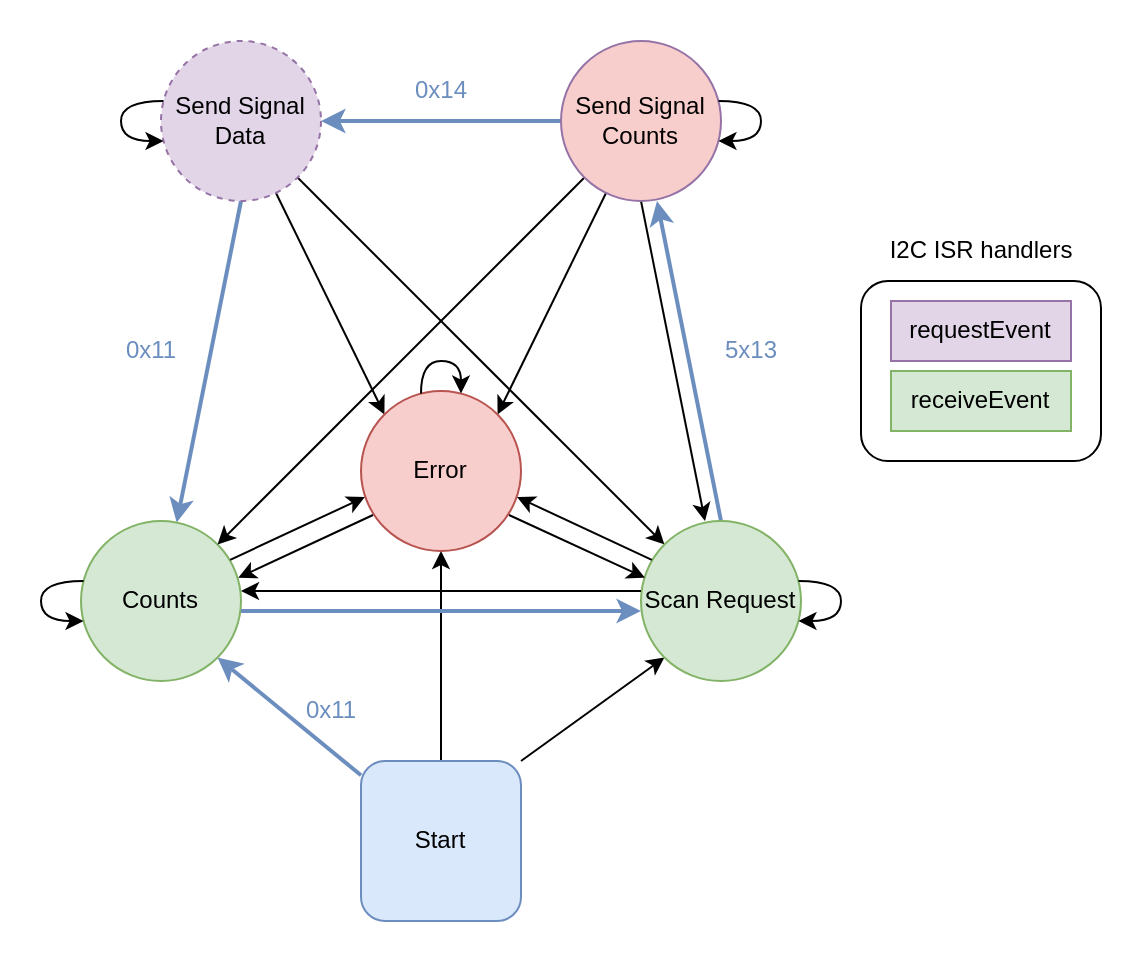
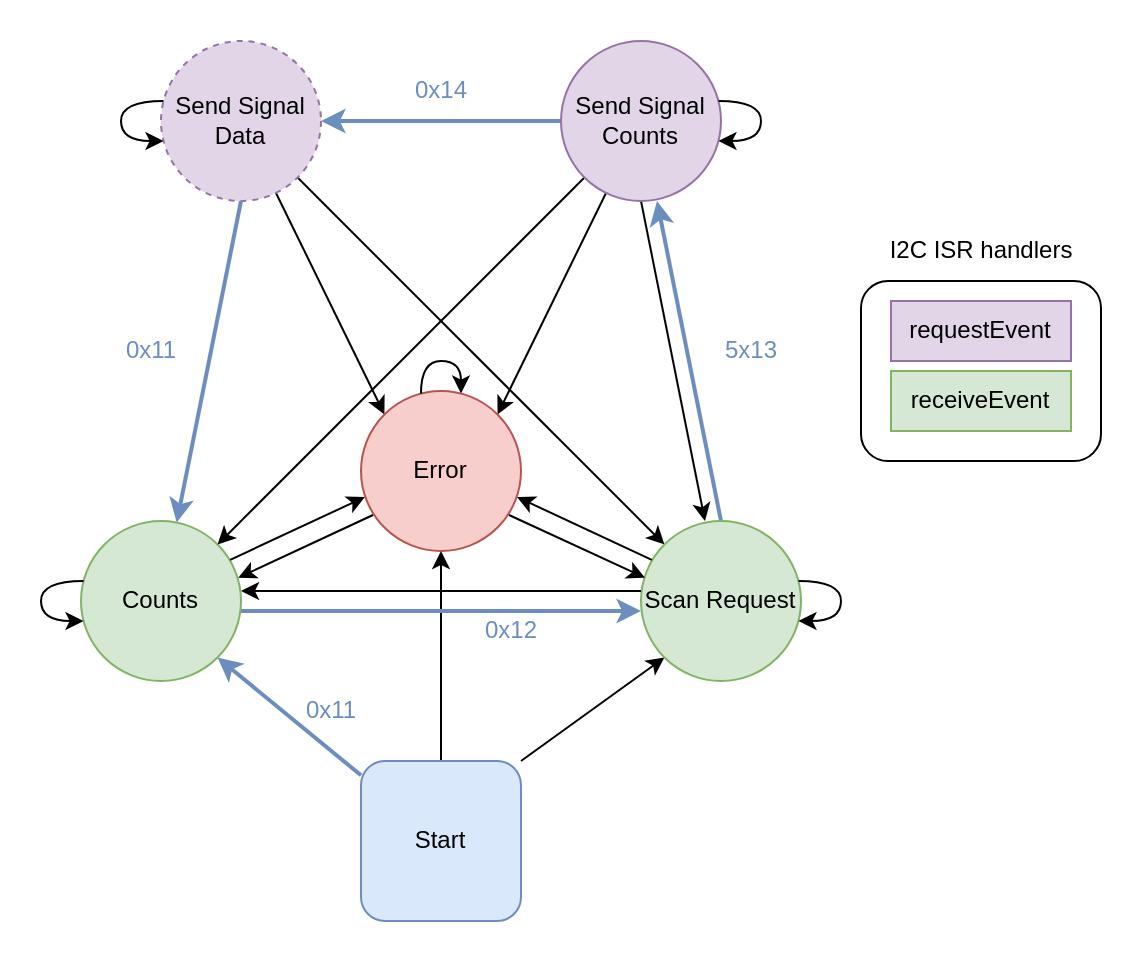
(641, 121) -> (641, 121)
none -> (511, 631)
